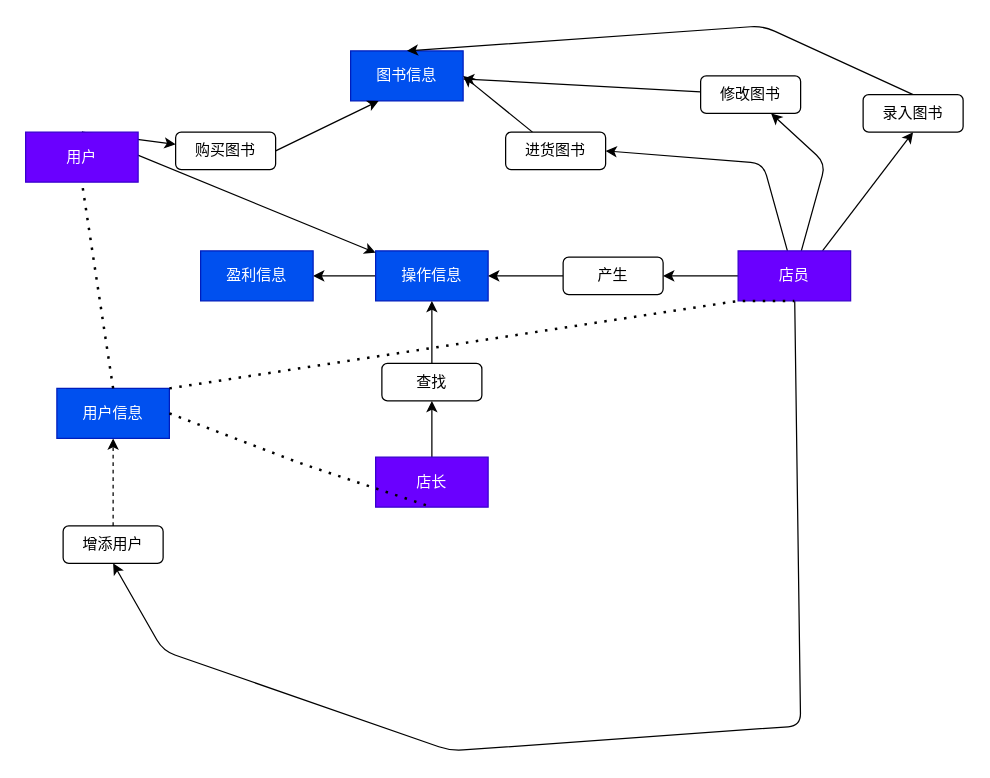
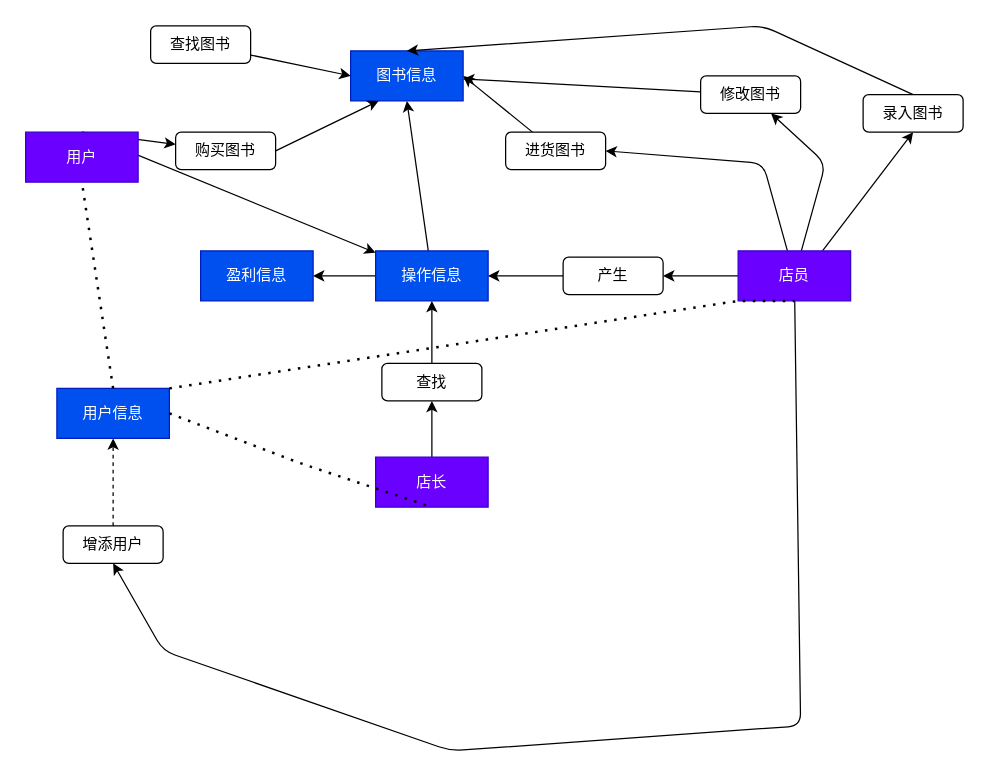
none -> (201, 44)
none -> (297, 64)
none -> (418, 180)
